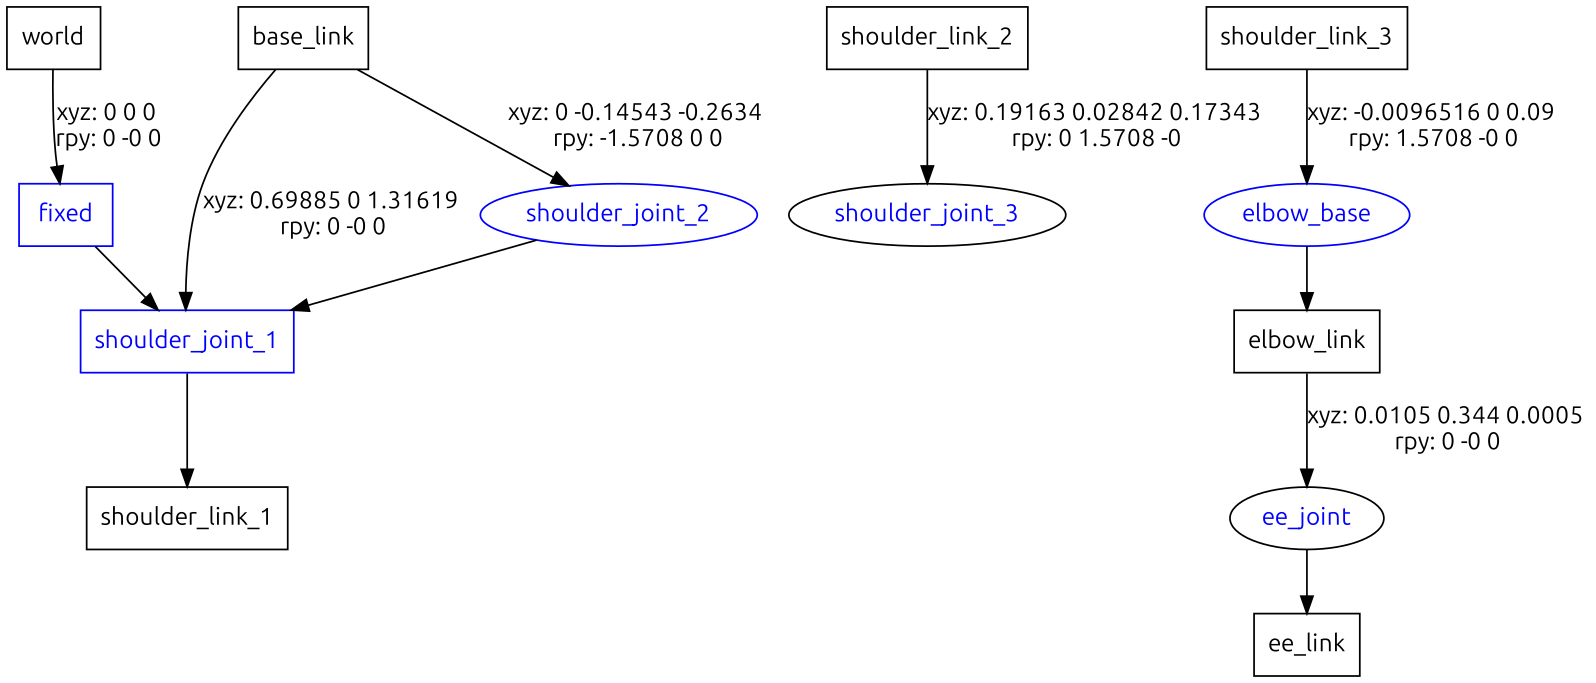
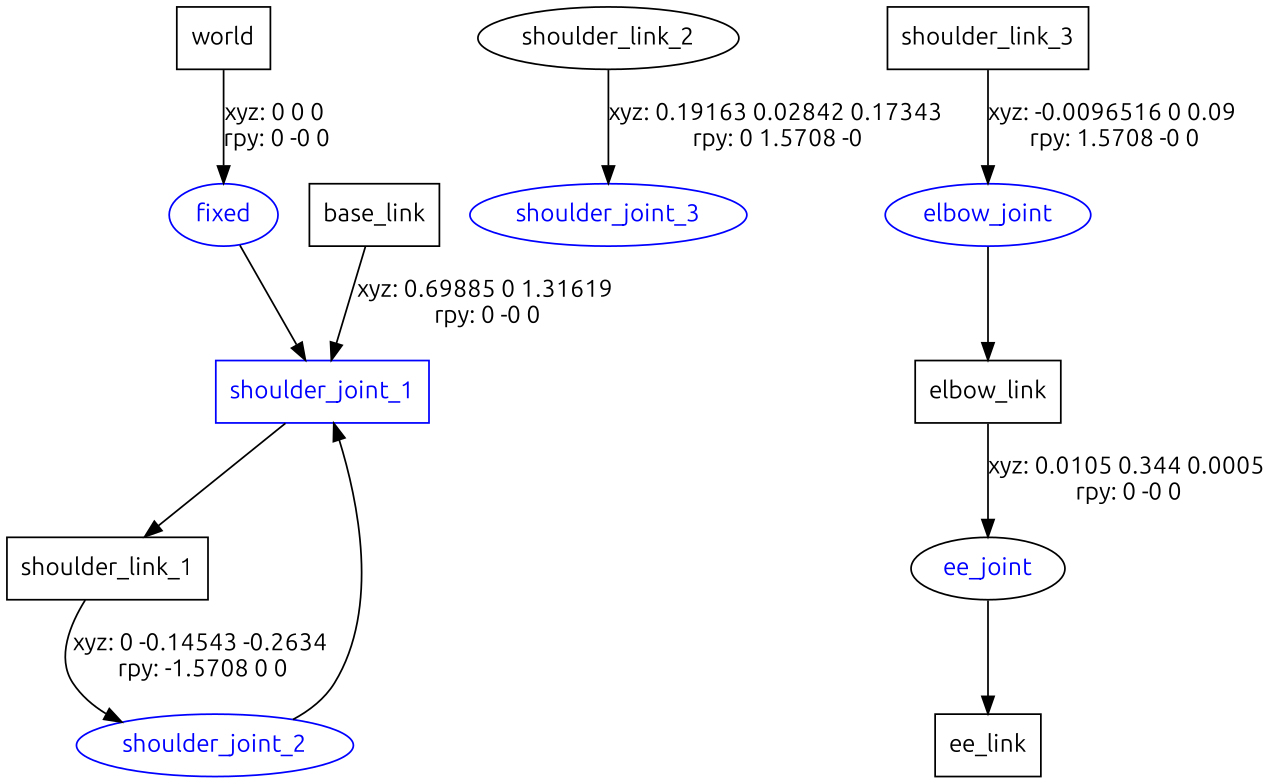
(927, 38) -> (608, 38)
(455, 123) -> (66, 663)
(66, 215) -> (224, 215)
(927, 215) -> (608, 215)
(1307, 215) -> (988, 215)
